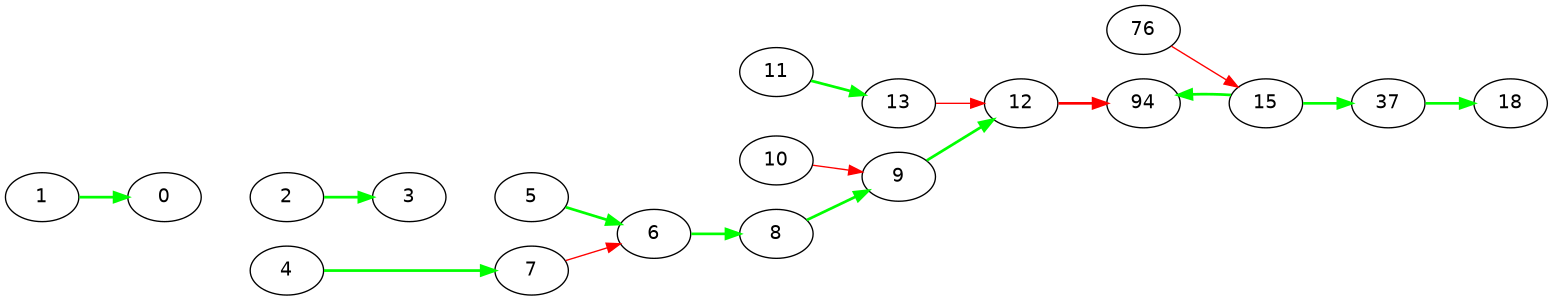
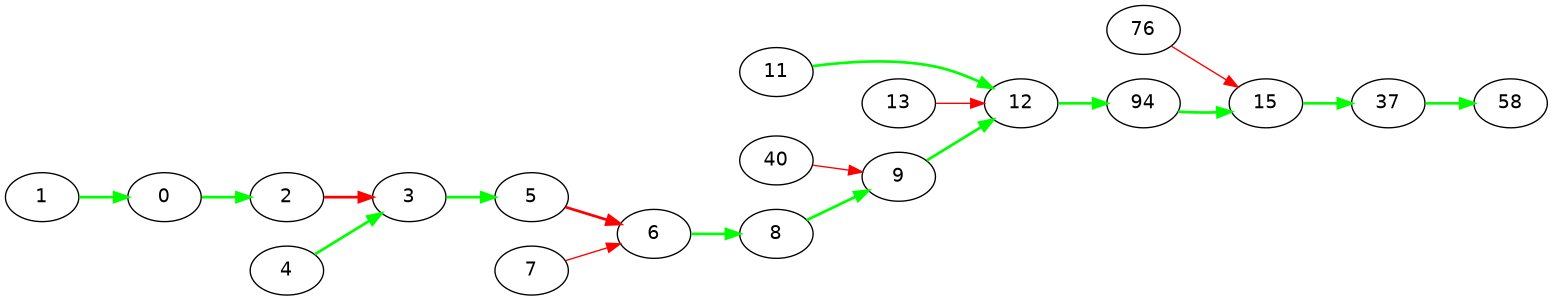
(831, 86) -> (898, 62)
(1211, 94) -> (1198, 112)
(1076, 103) -> (1076, 103)
(1511, 103) -> (1511, 103)
(776, 160) -> (776, 160)
none -> (219, 197)
(341, 197) -> (341, 197)
none -> (464, 197)
(586, 214) -> (586, 214)
(403, 271) -> (342, 237)
